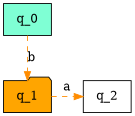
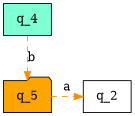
(27, 19) -> (27, 19)
(27, 97) -> (27, 97)
